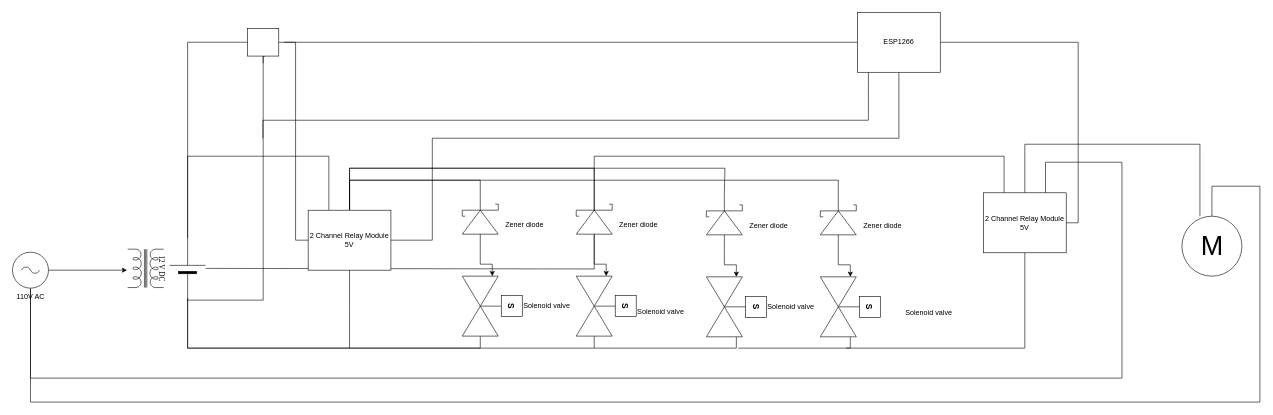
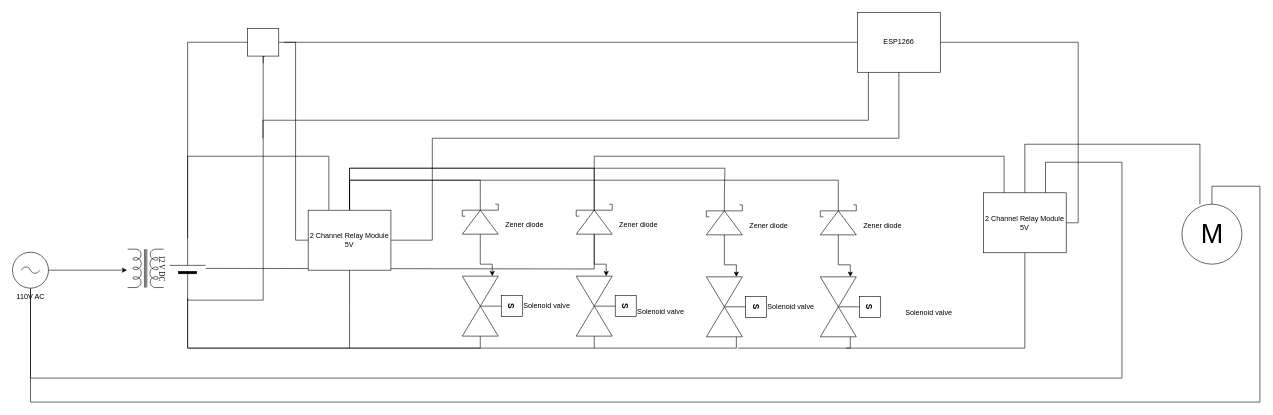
(1212, 246) -> (1212, 234)
